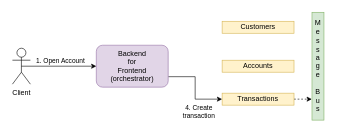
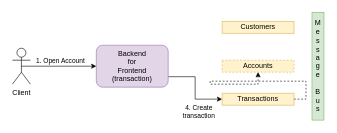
(132, 66) -> (132, 66)
(258, 66) -> (258, 66)
(306, 99) -> (306, 98)
